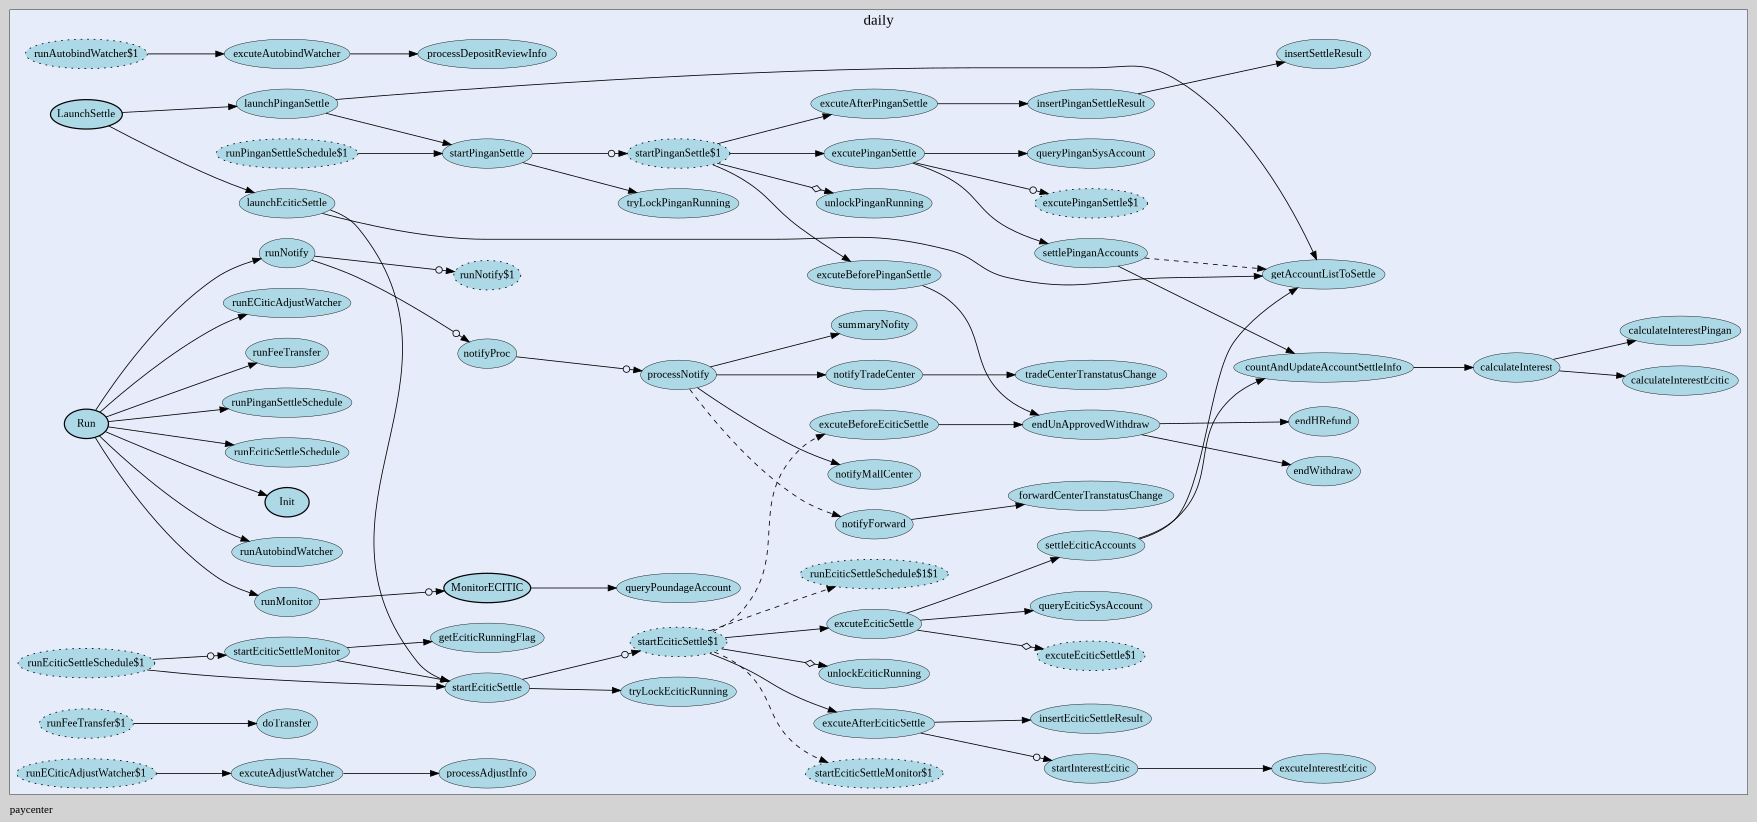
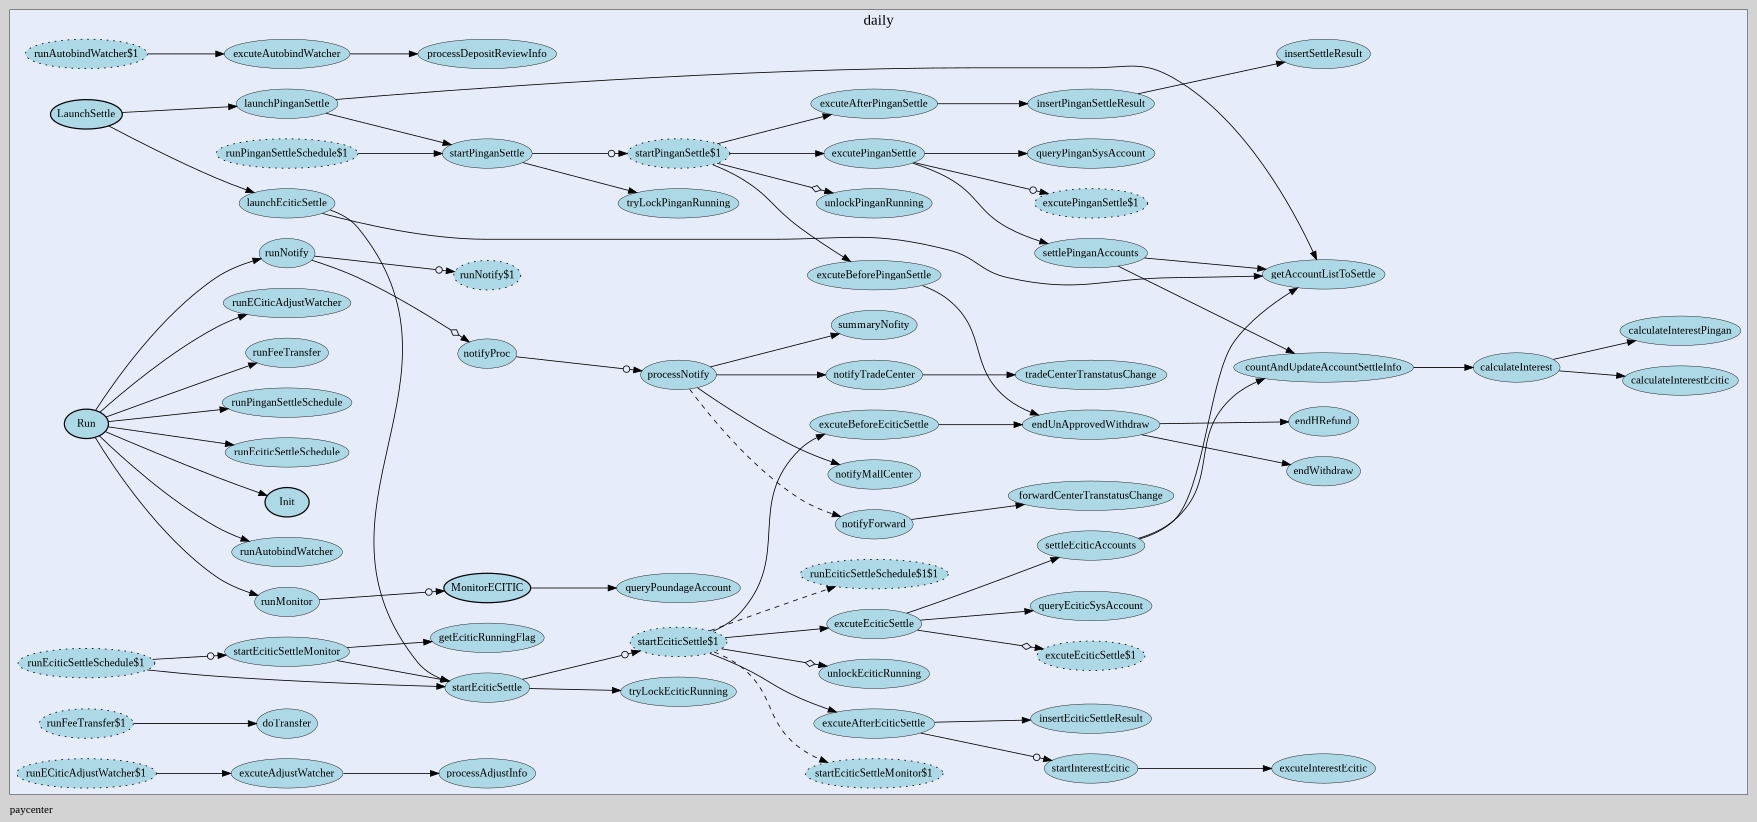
(1201, 263) -> (1201, 263)
(385, 291) -> (383, 290)
(768, 537) -> (768, 537)
